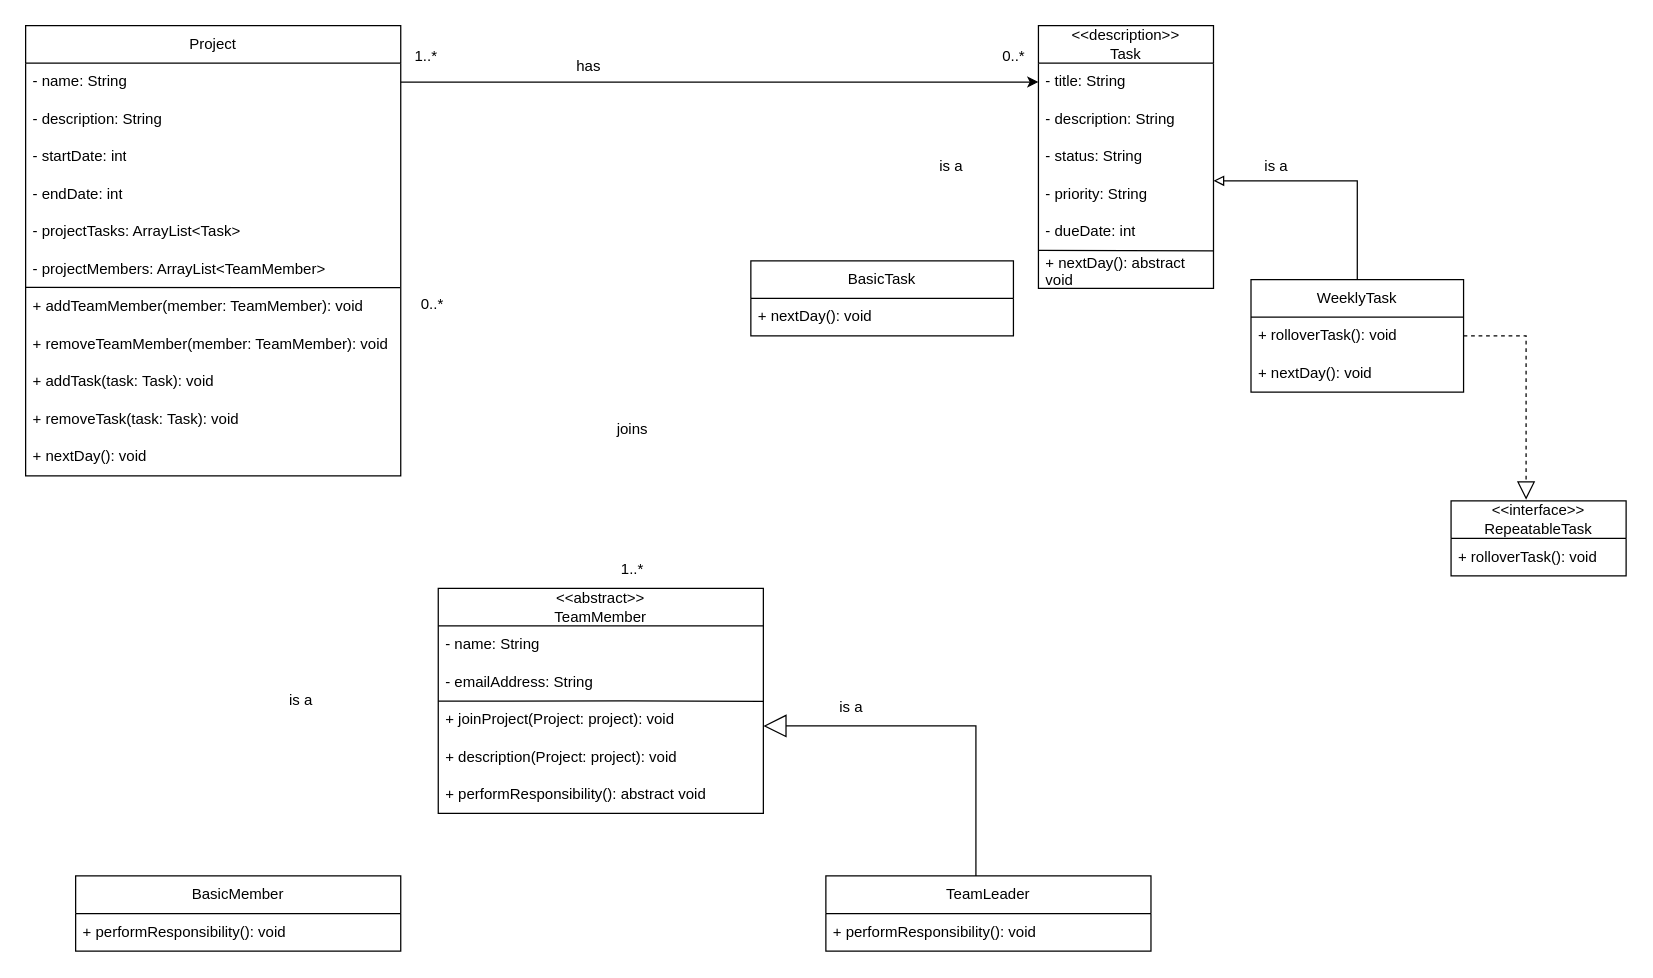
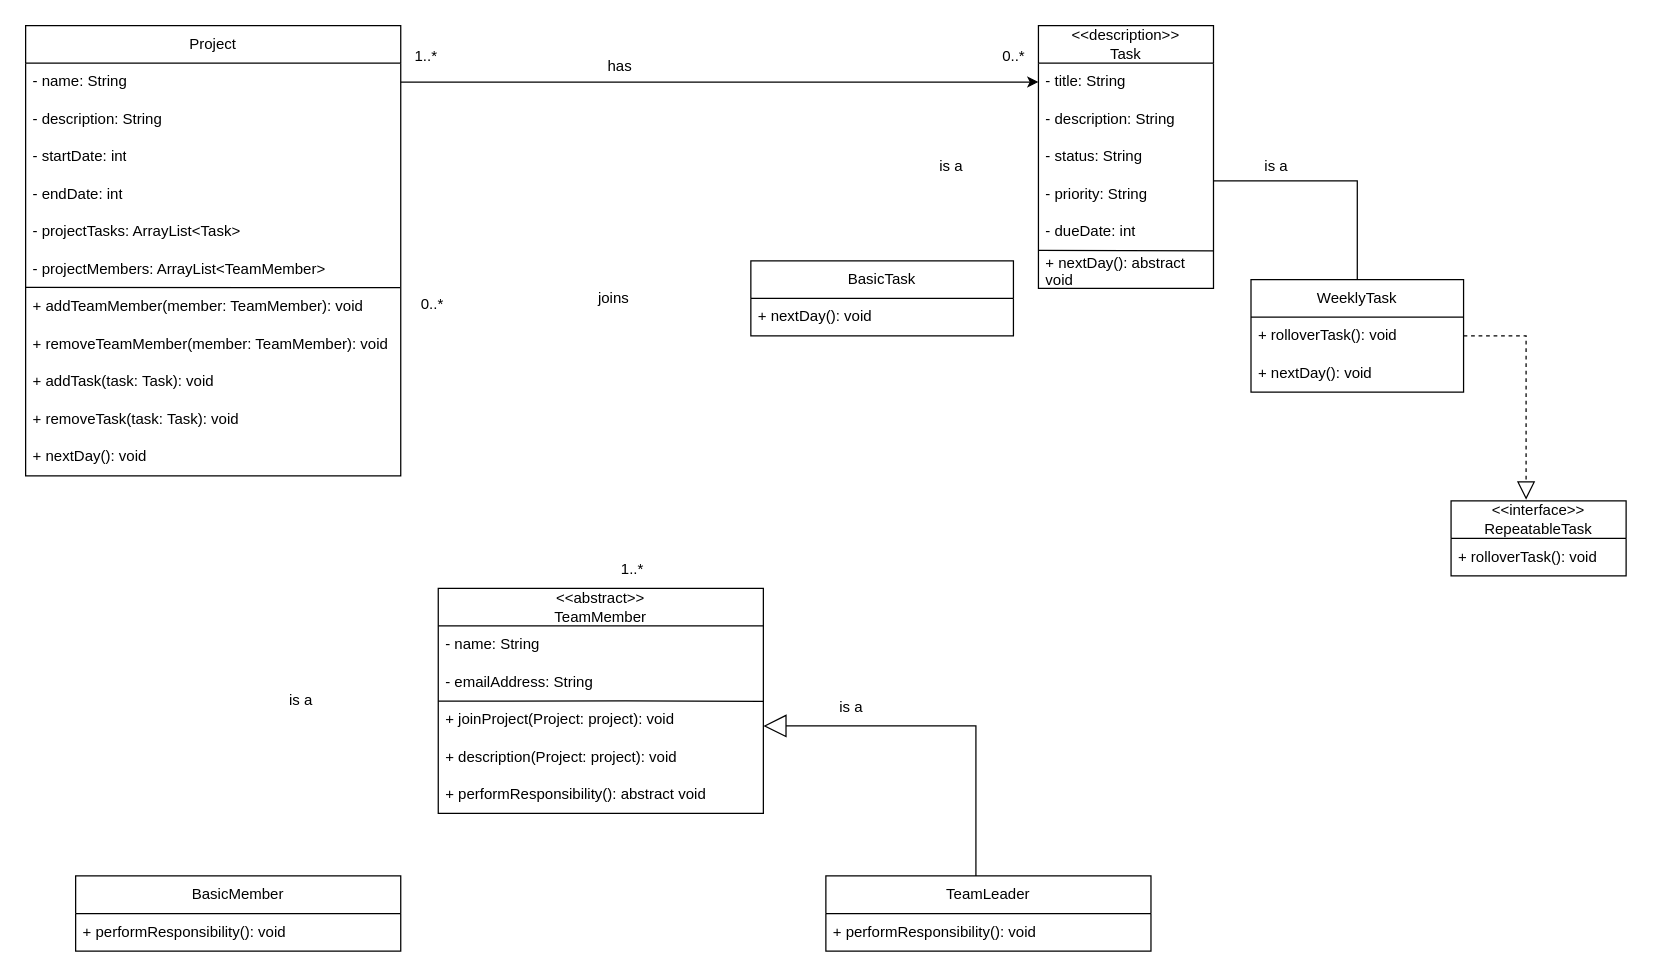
(588, 67) -> (619, 67)
(1224, 181) -> (1220, 181)
(632, 429) -> (613, 298)
